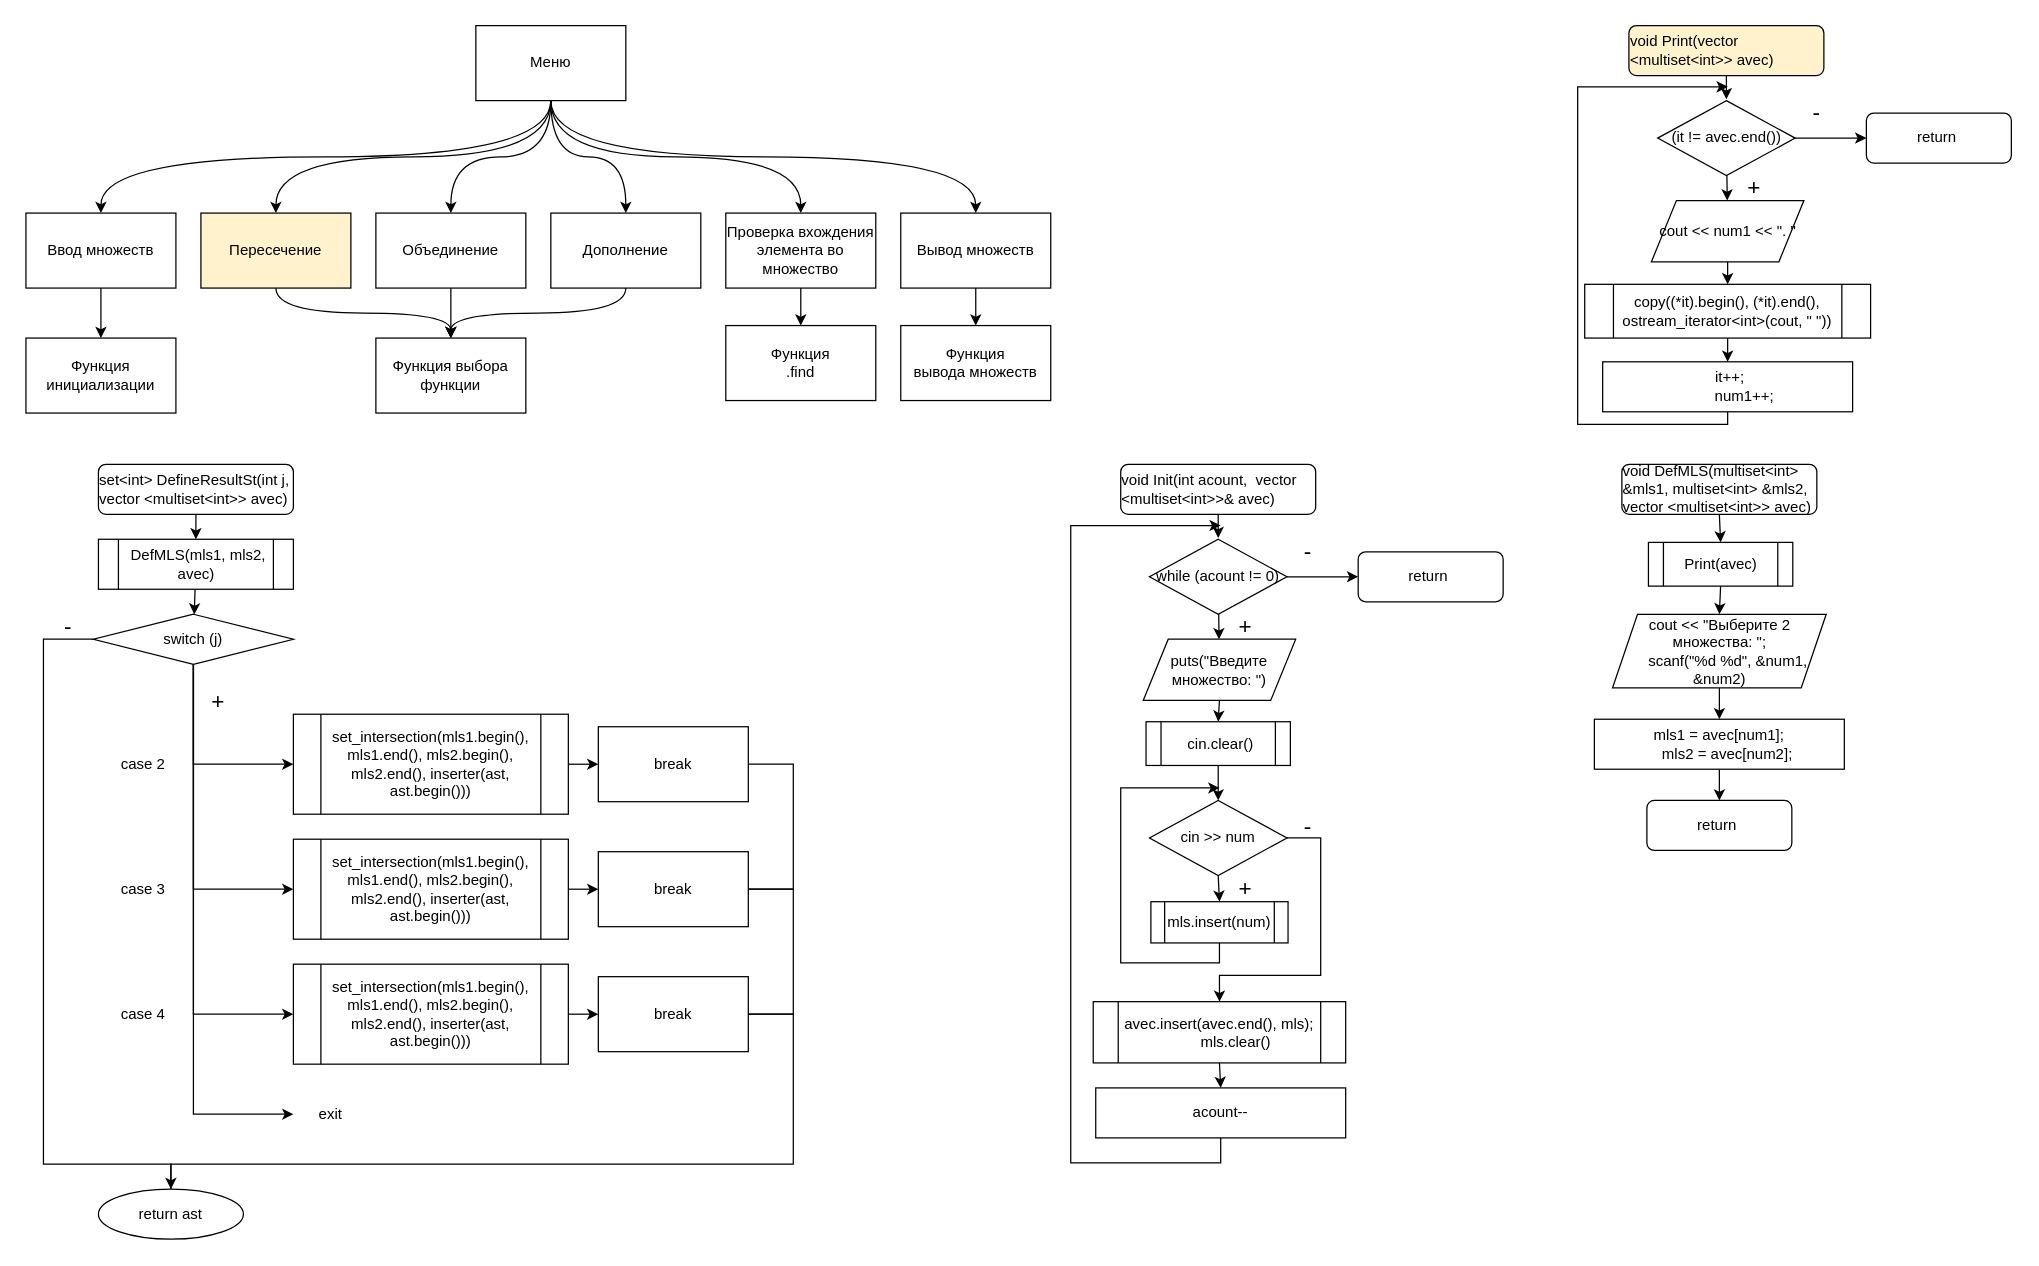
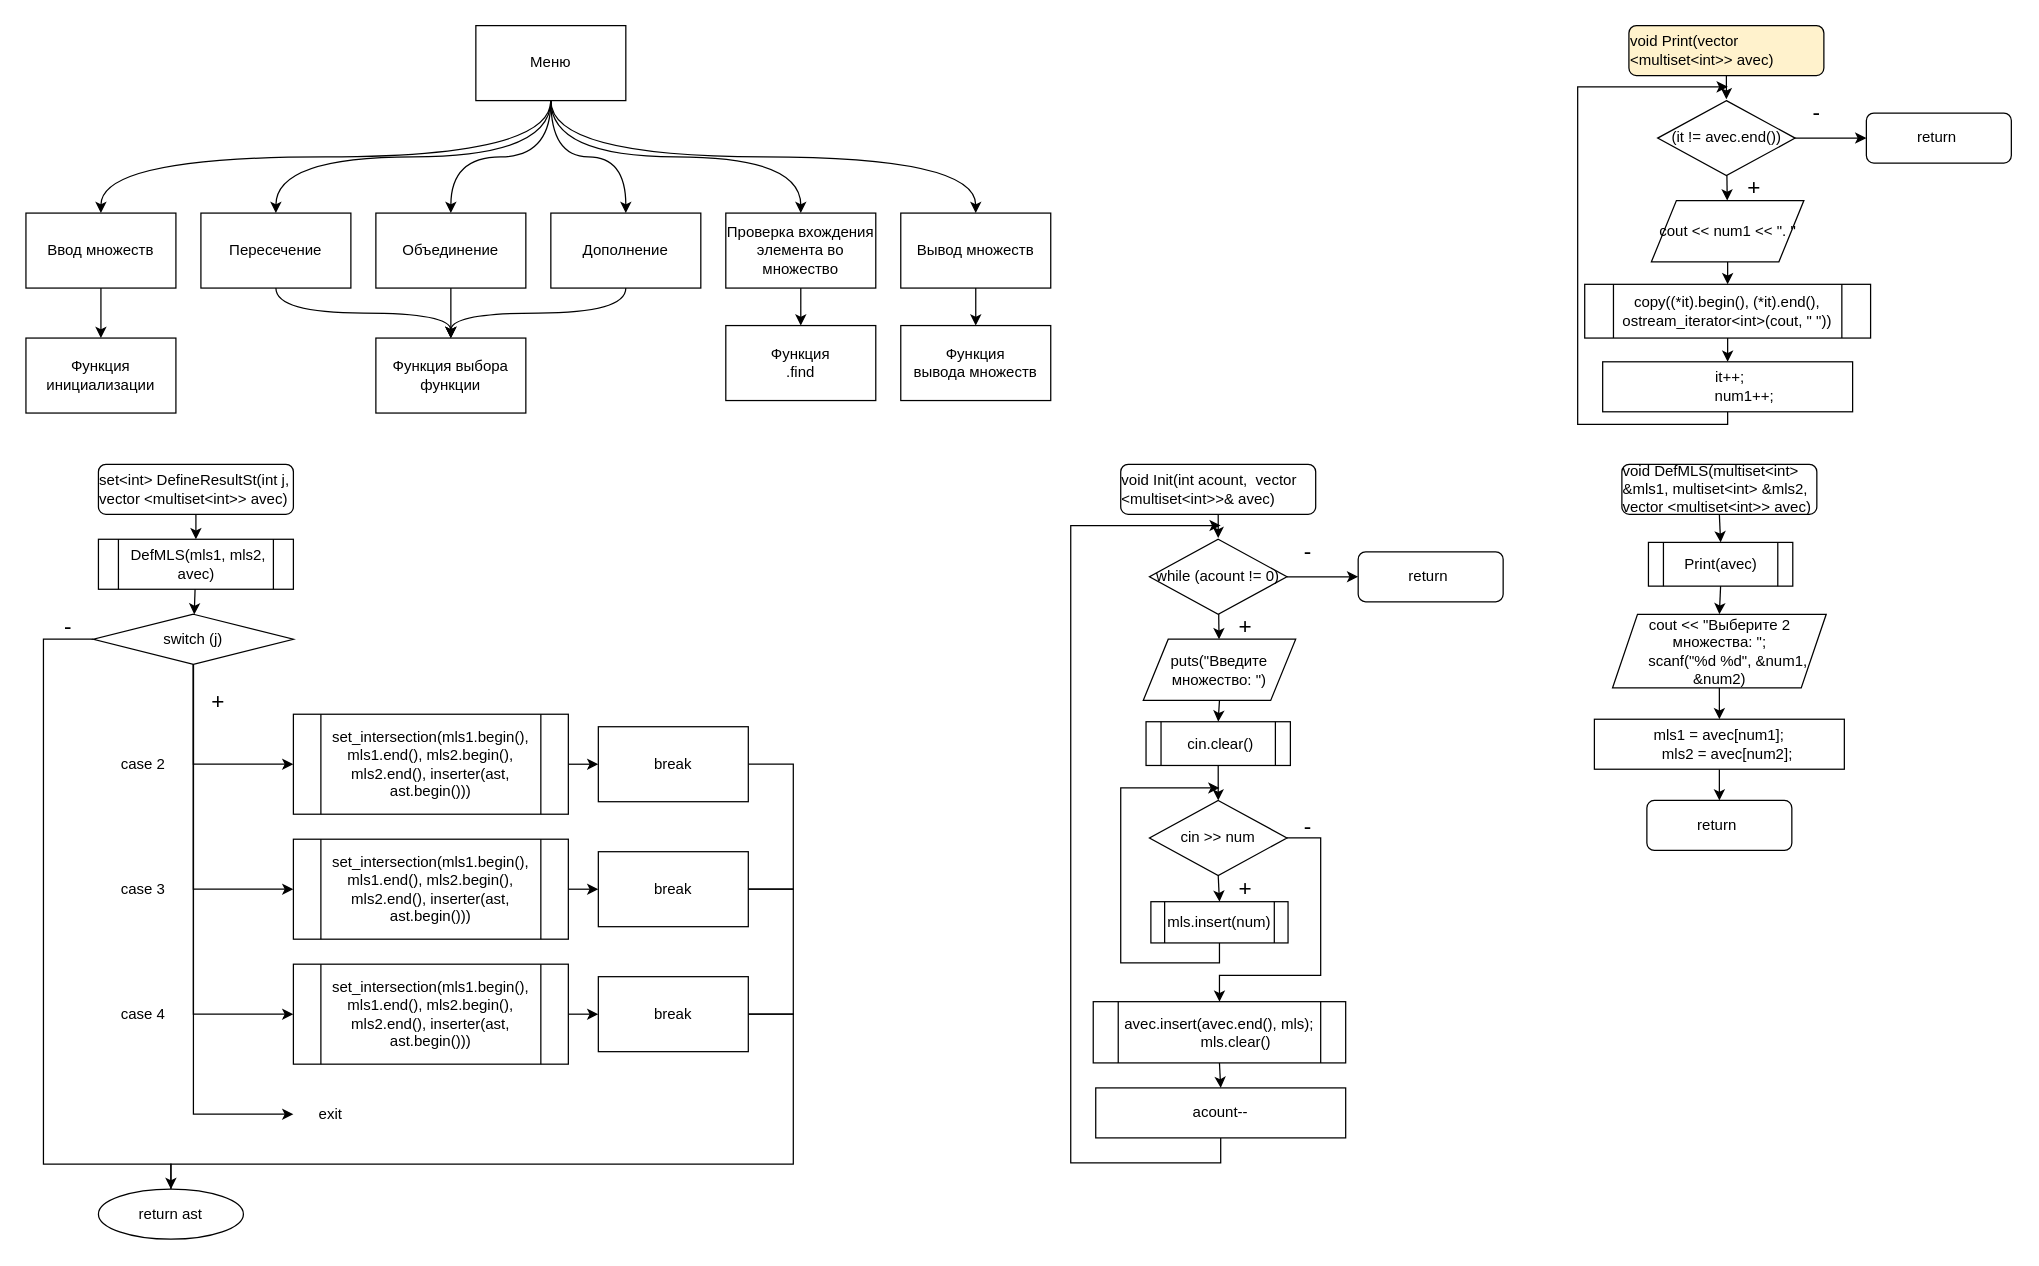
(276, 251) -> (276, 251)
